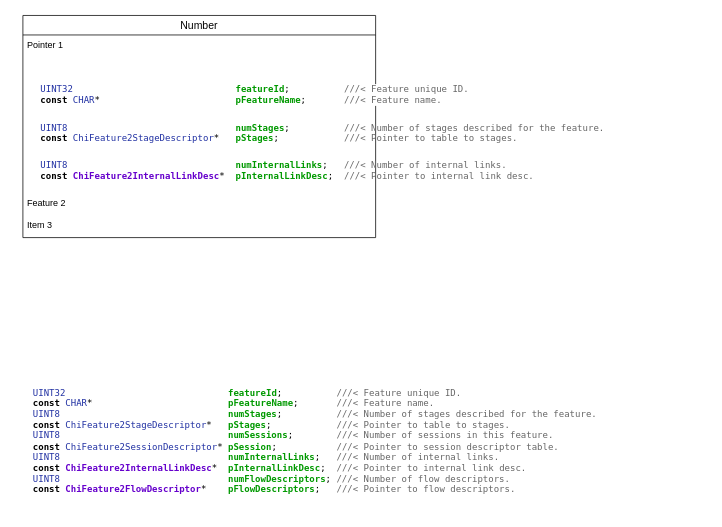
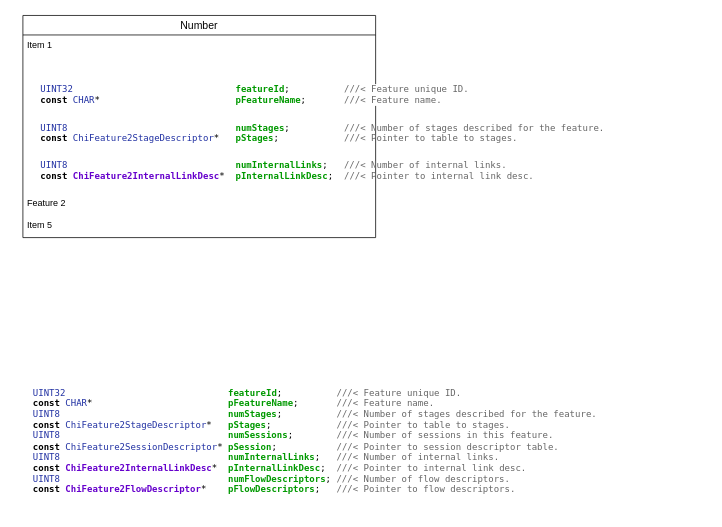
(47, 45) -> (41, 45)
(41, 225) -> (41, 225)
